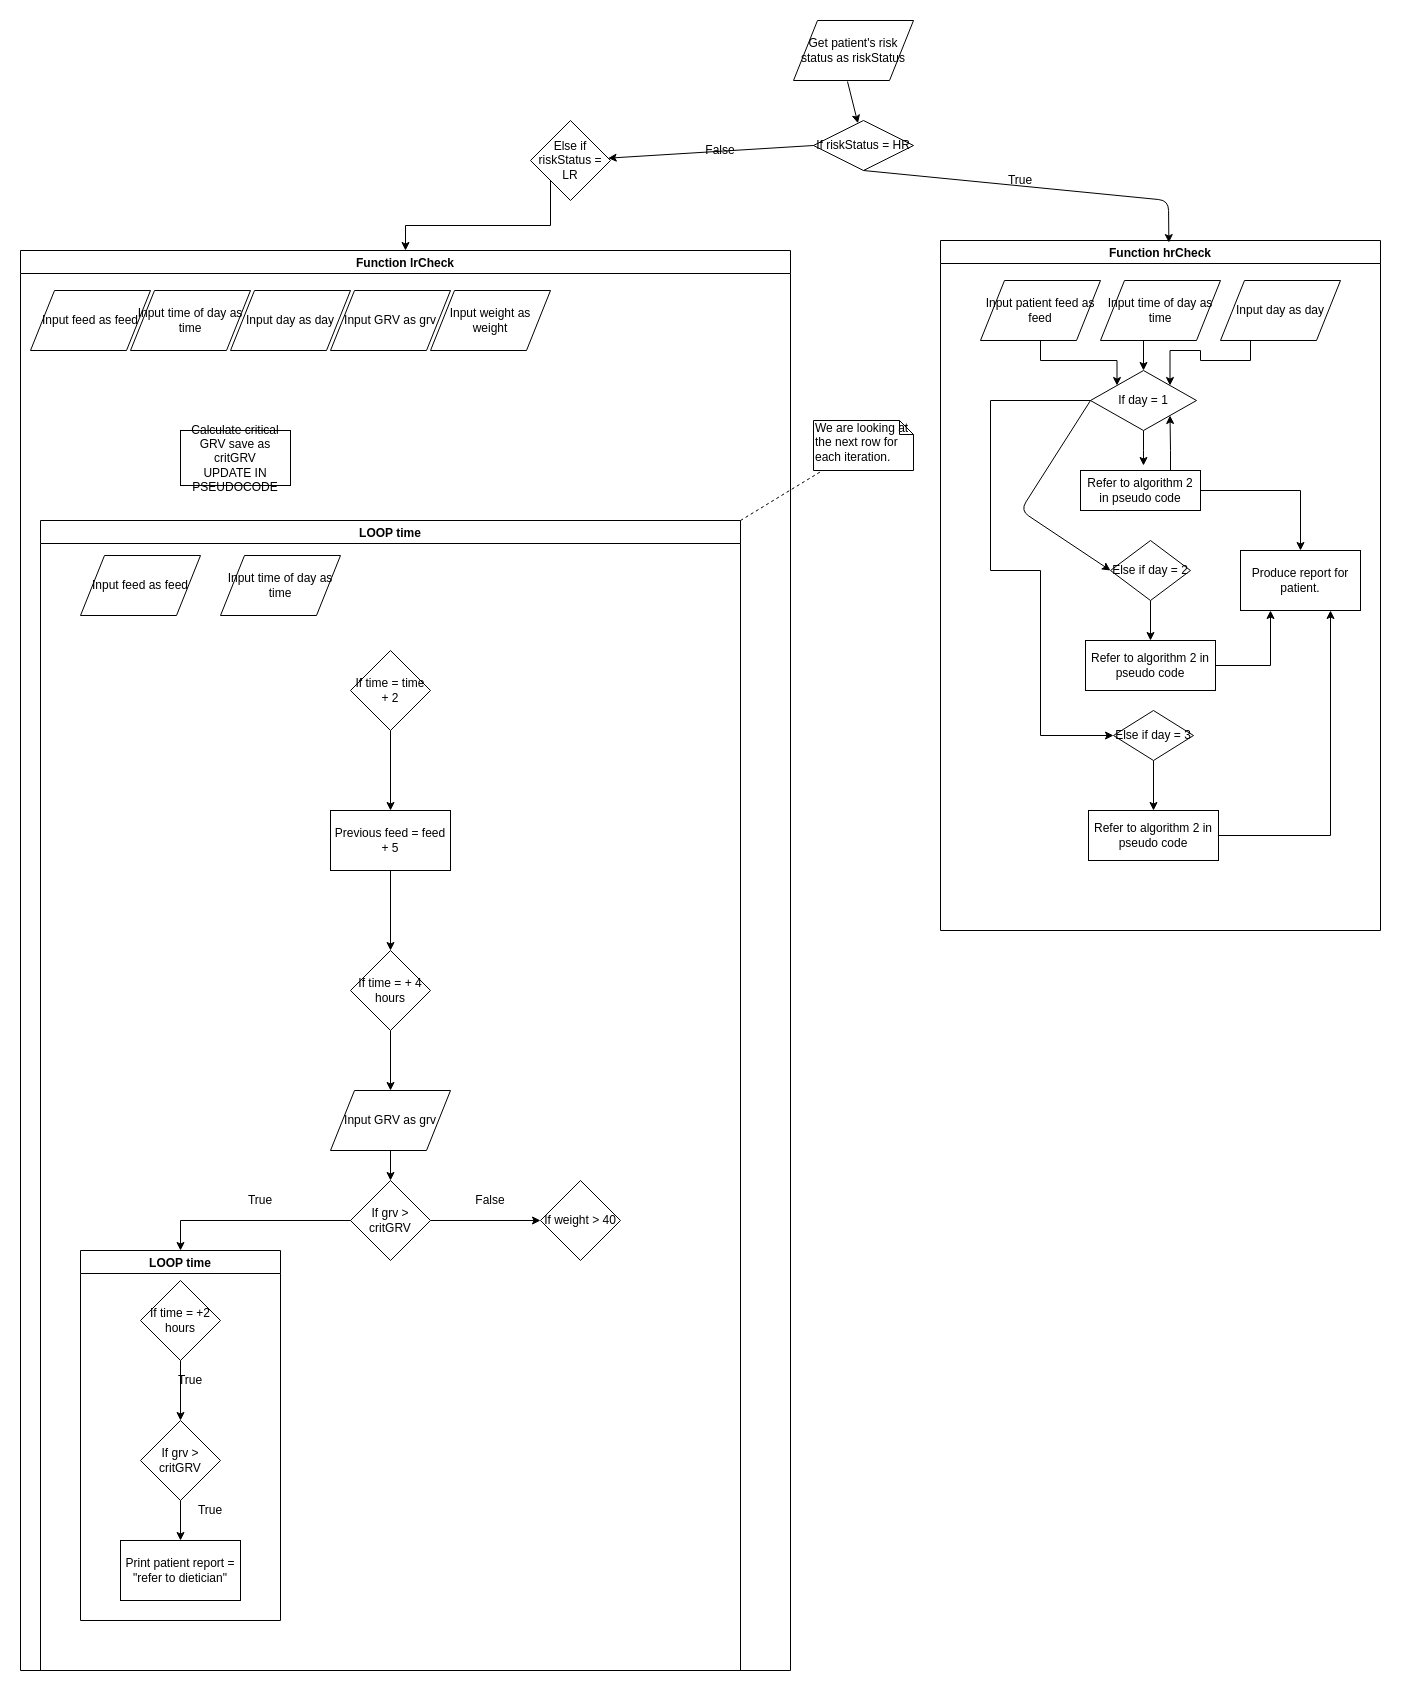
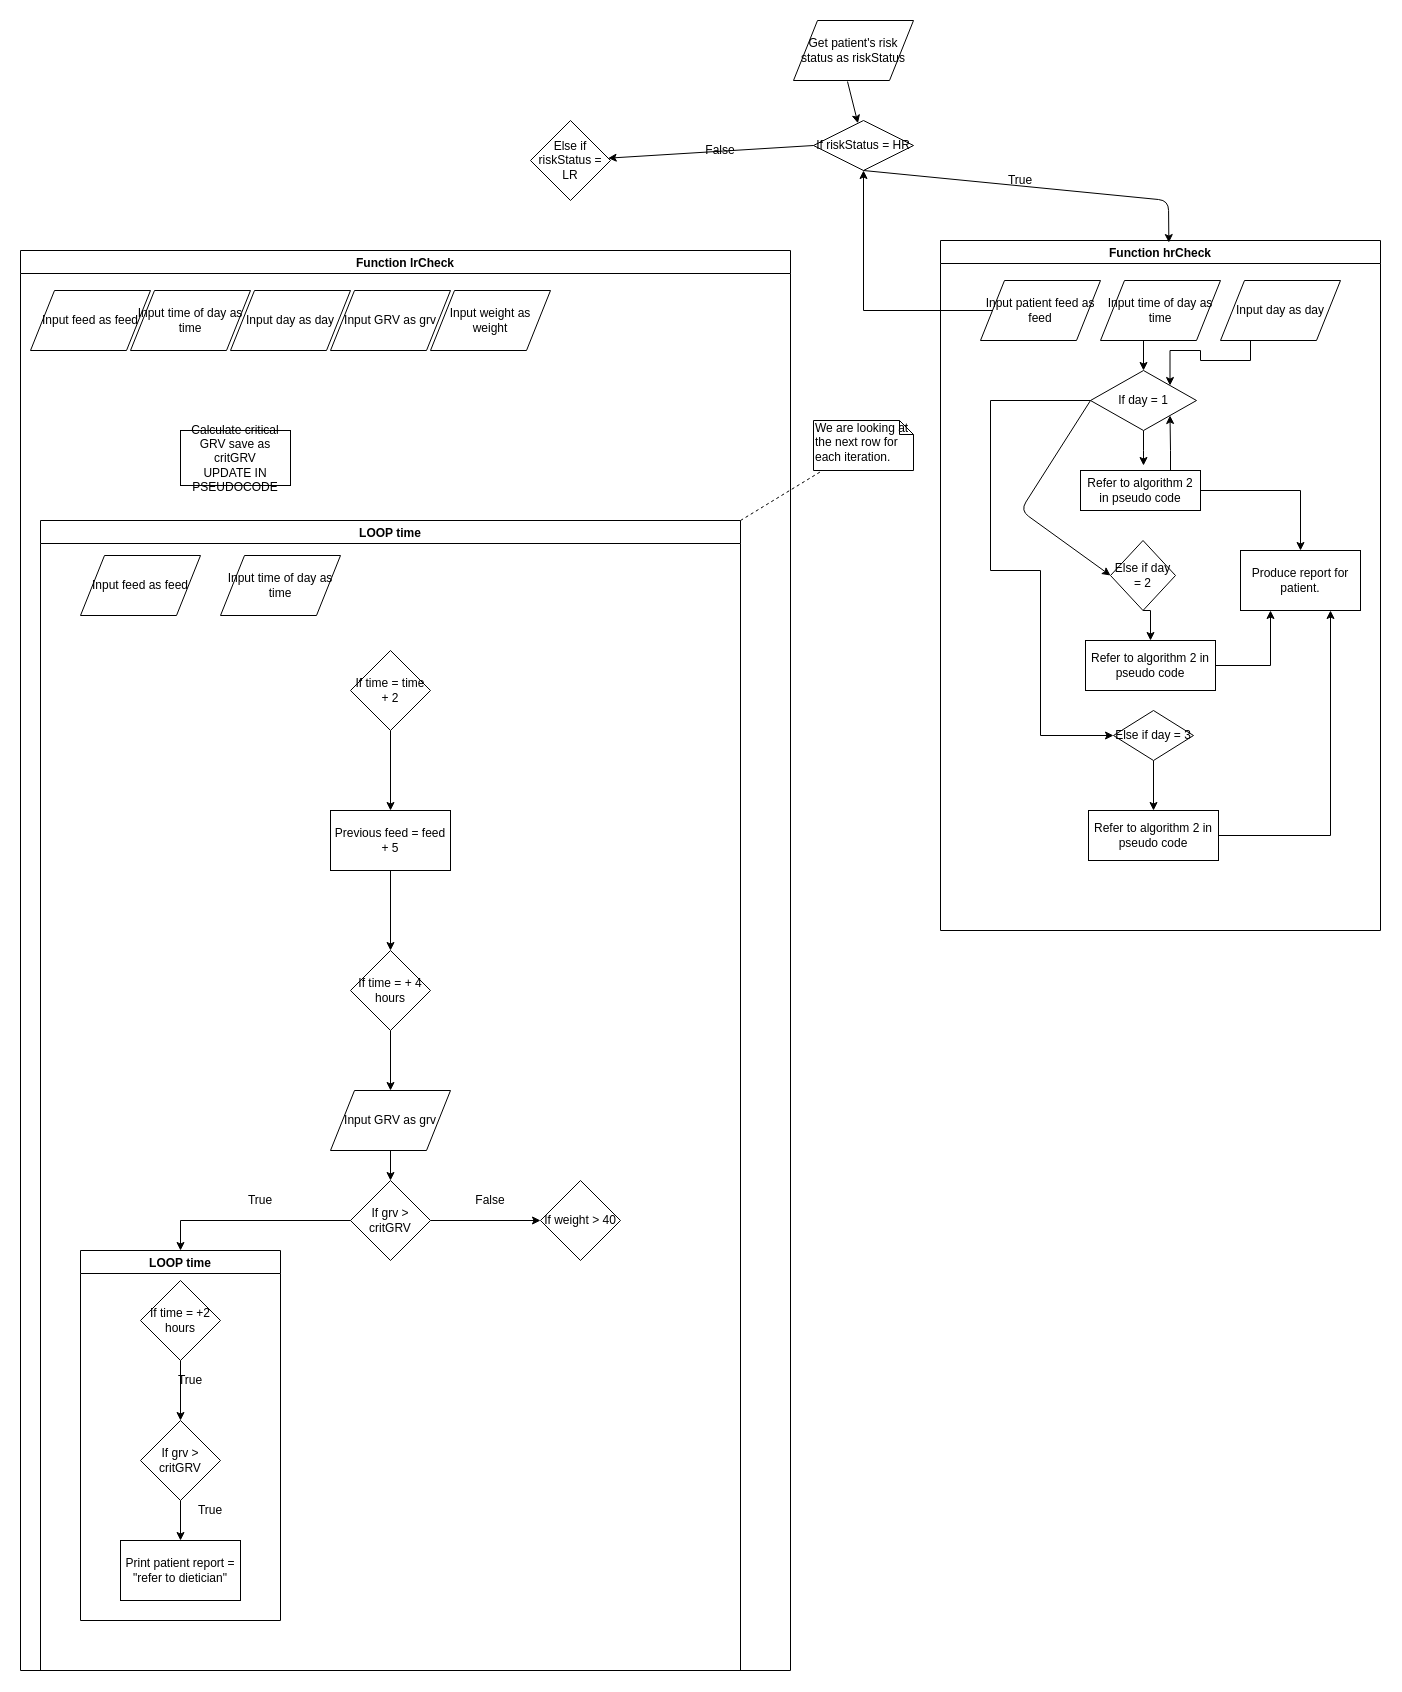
(492, 226) -> none
(1078, 361) -> (864, 308)
(1151, 571) -> (1143, 576)
